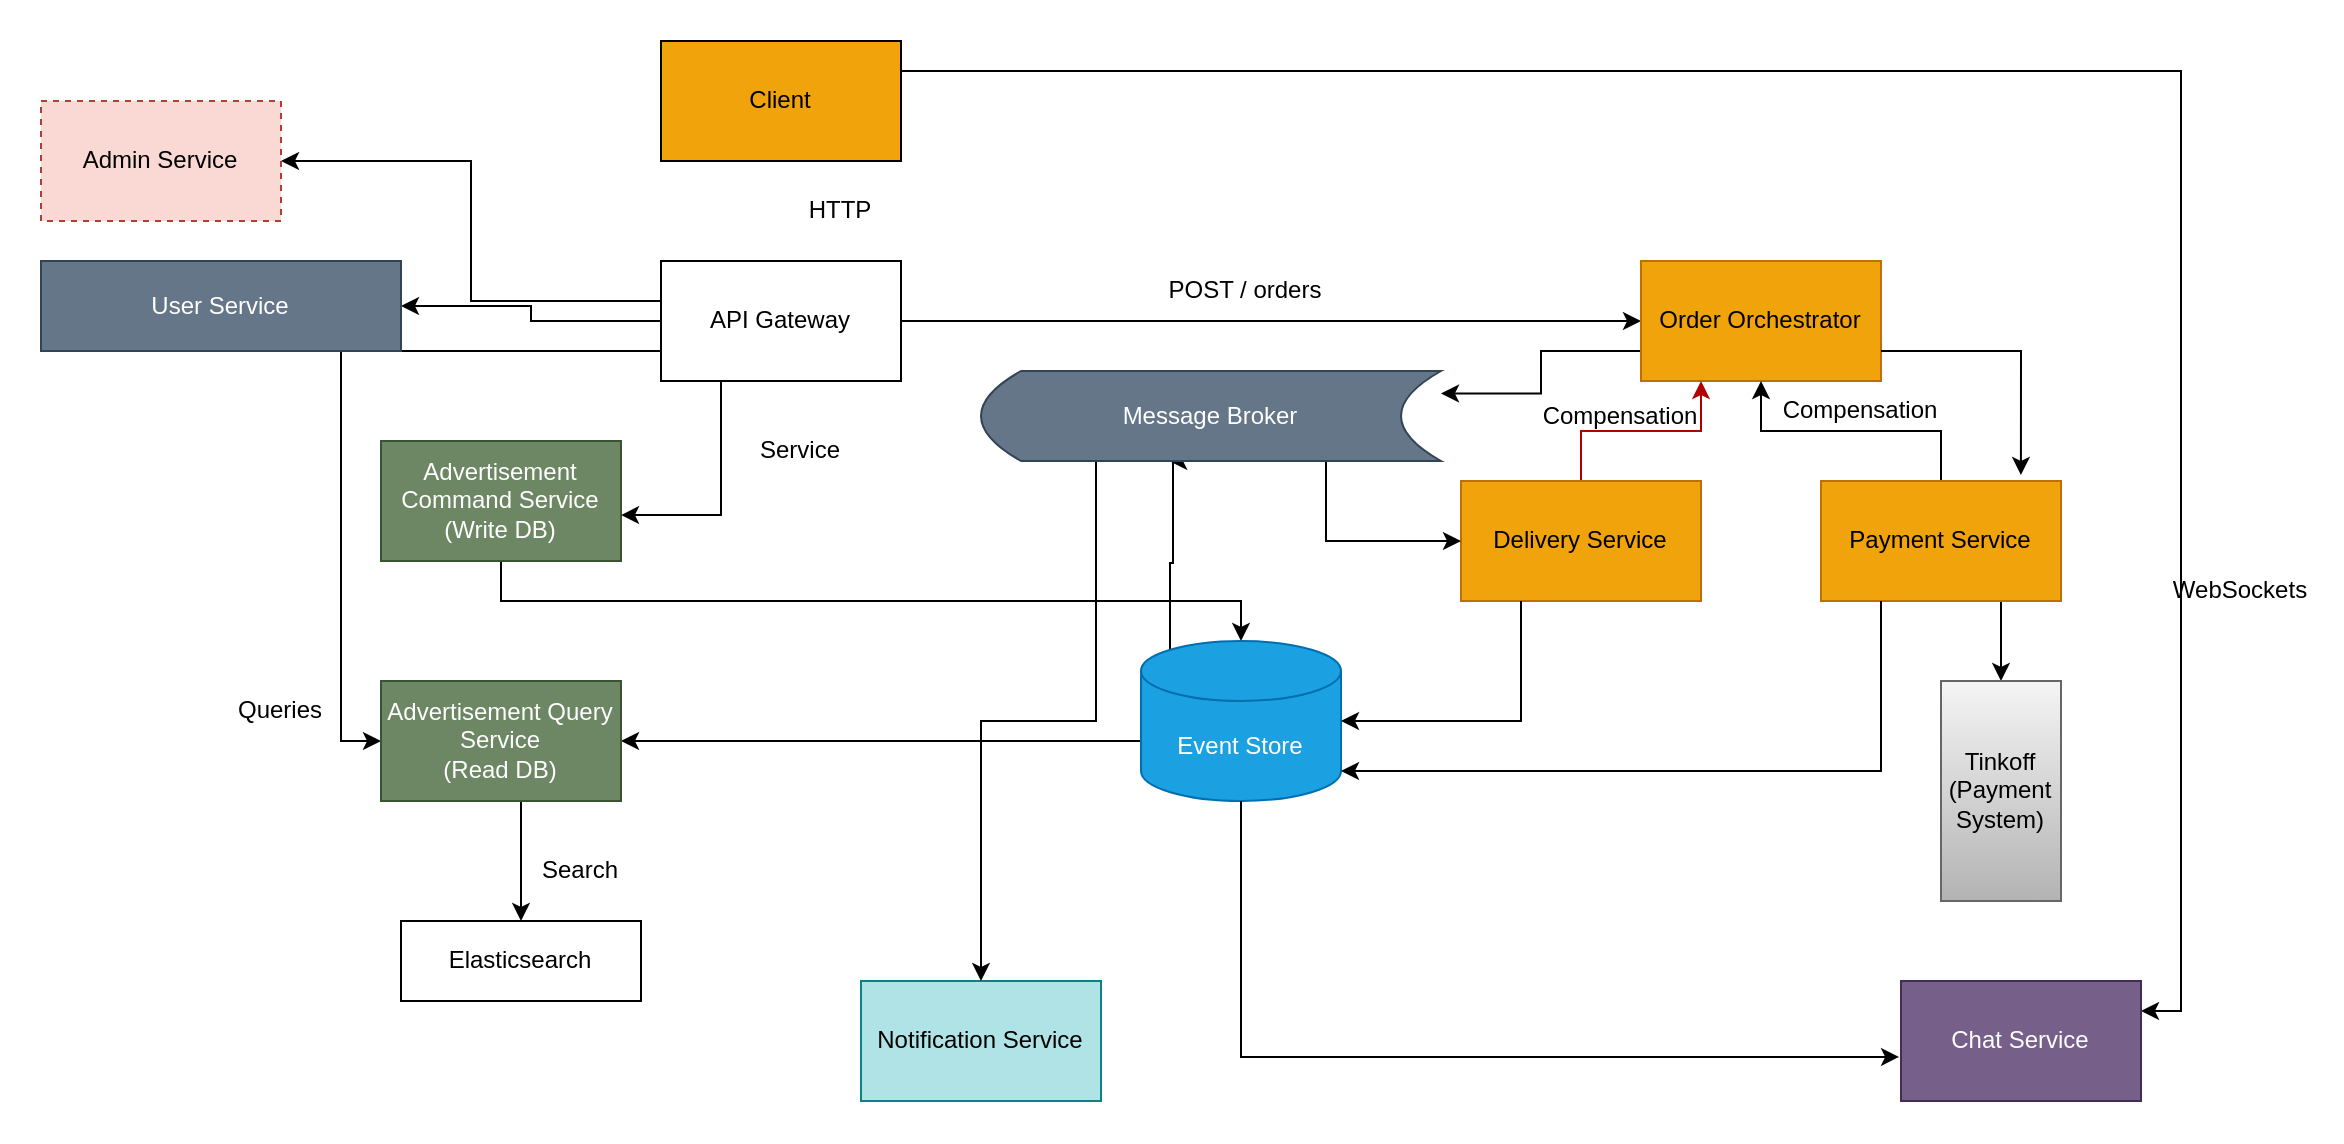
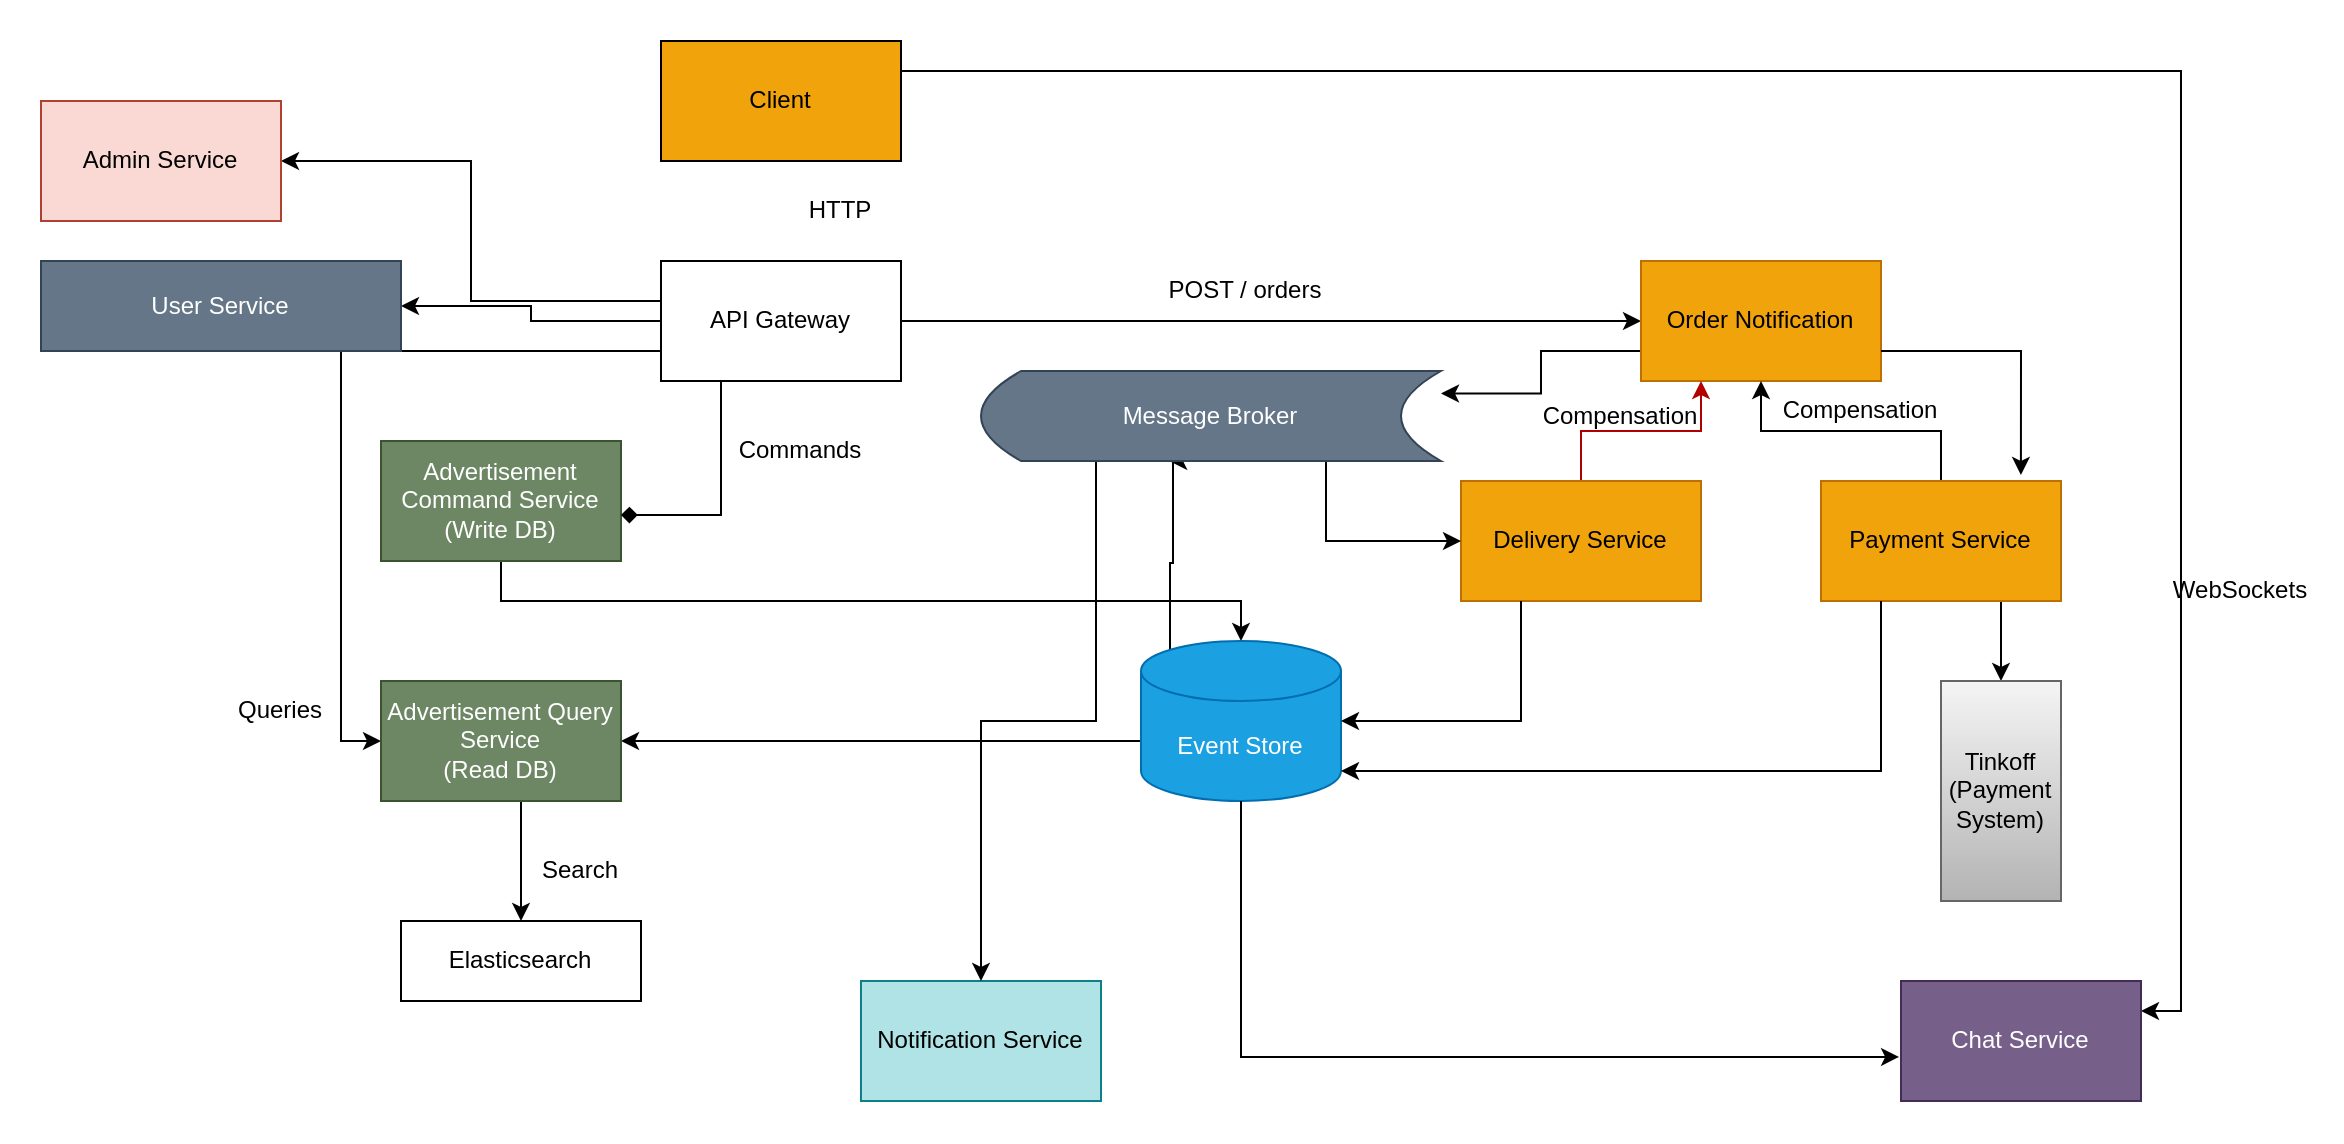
(161, 161) -> (161, 161)
(1761, 321) -> (1761, 321)
(801, 451) -> (801, 451)
(636, 515) -> (637, 515)
